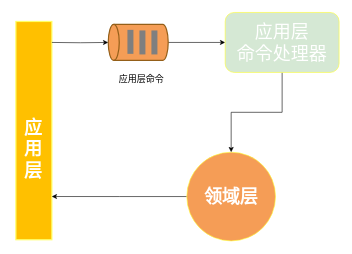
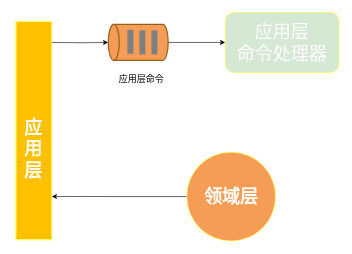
(282, 112) -> none
